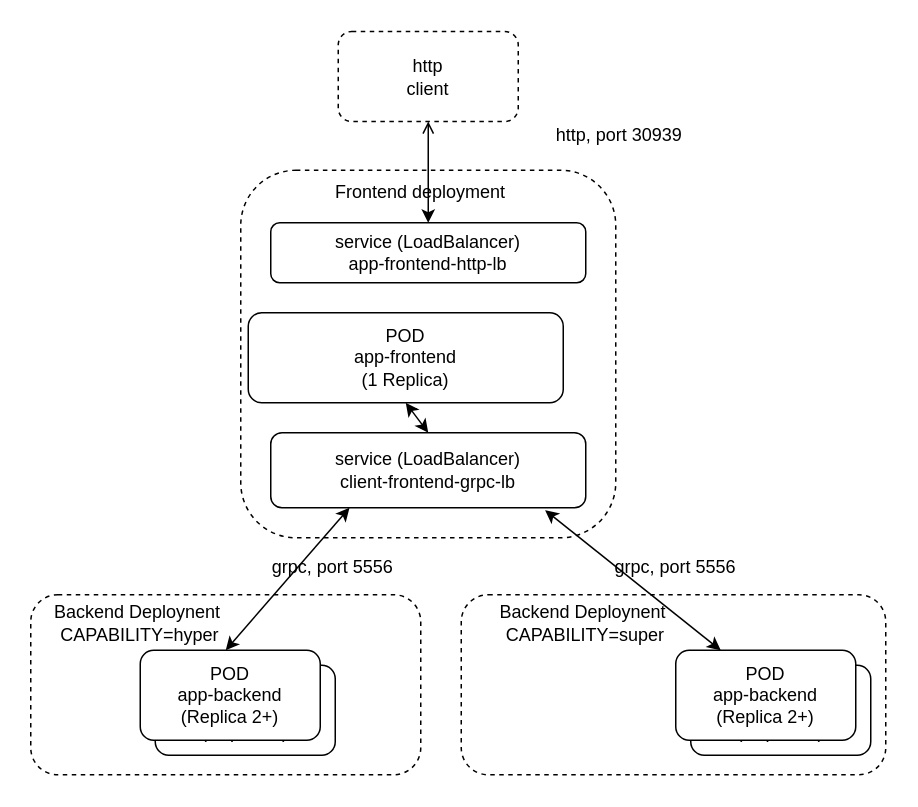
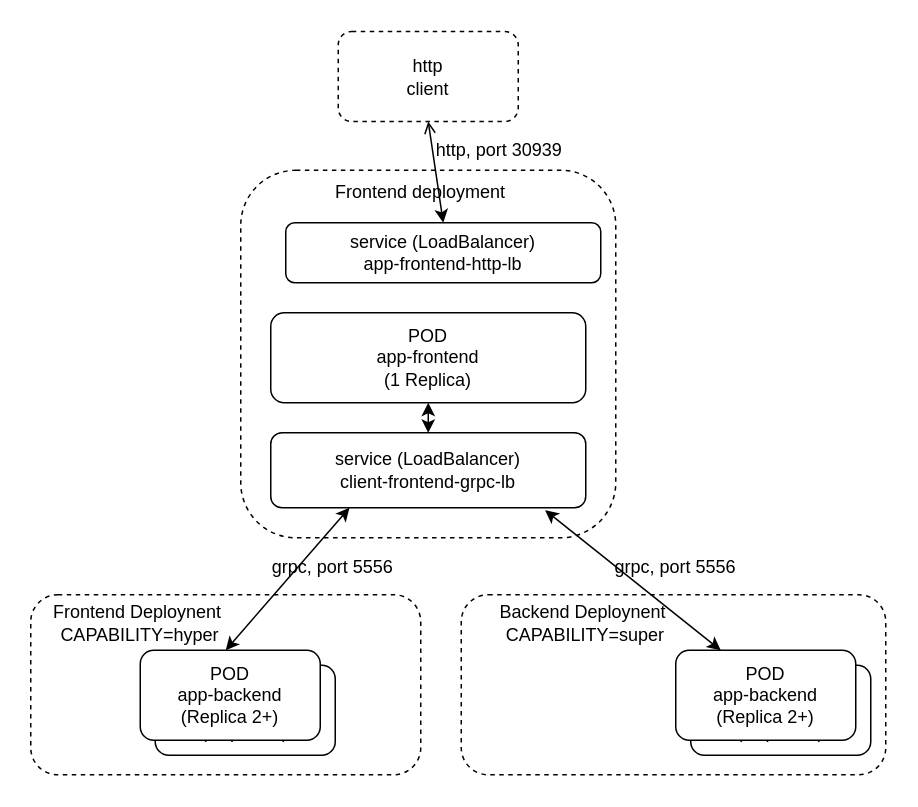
(620, 136) -> (500, 151)
(428, 253) -> (443, 253)
(406, 358) -> (428, 358)
(140, 623) -> (140, 623)
